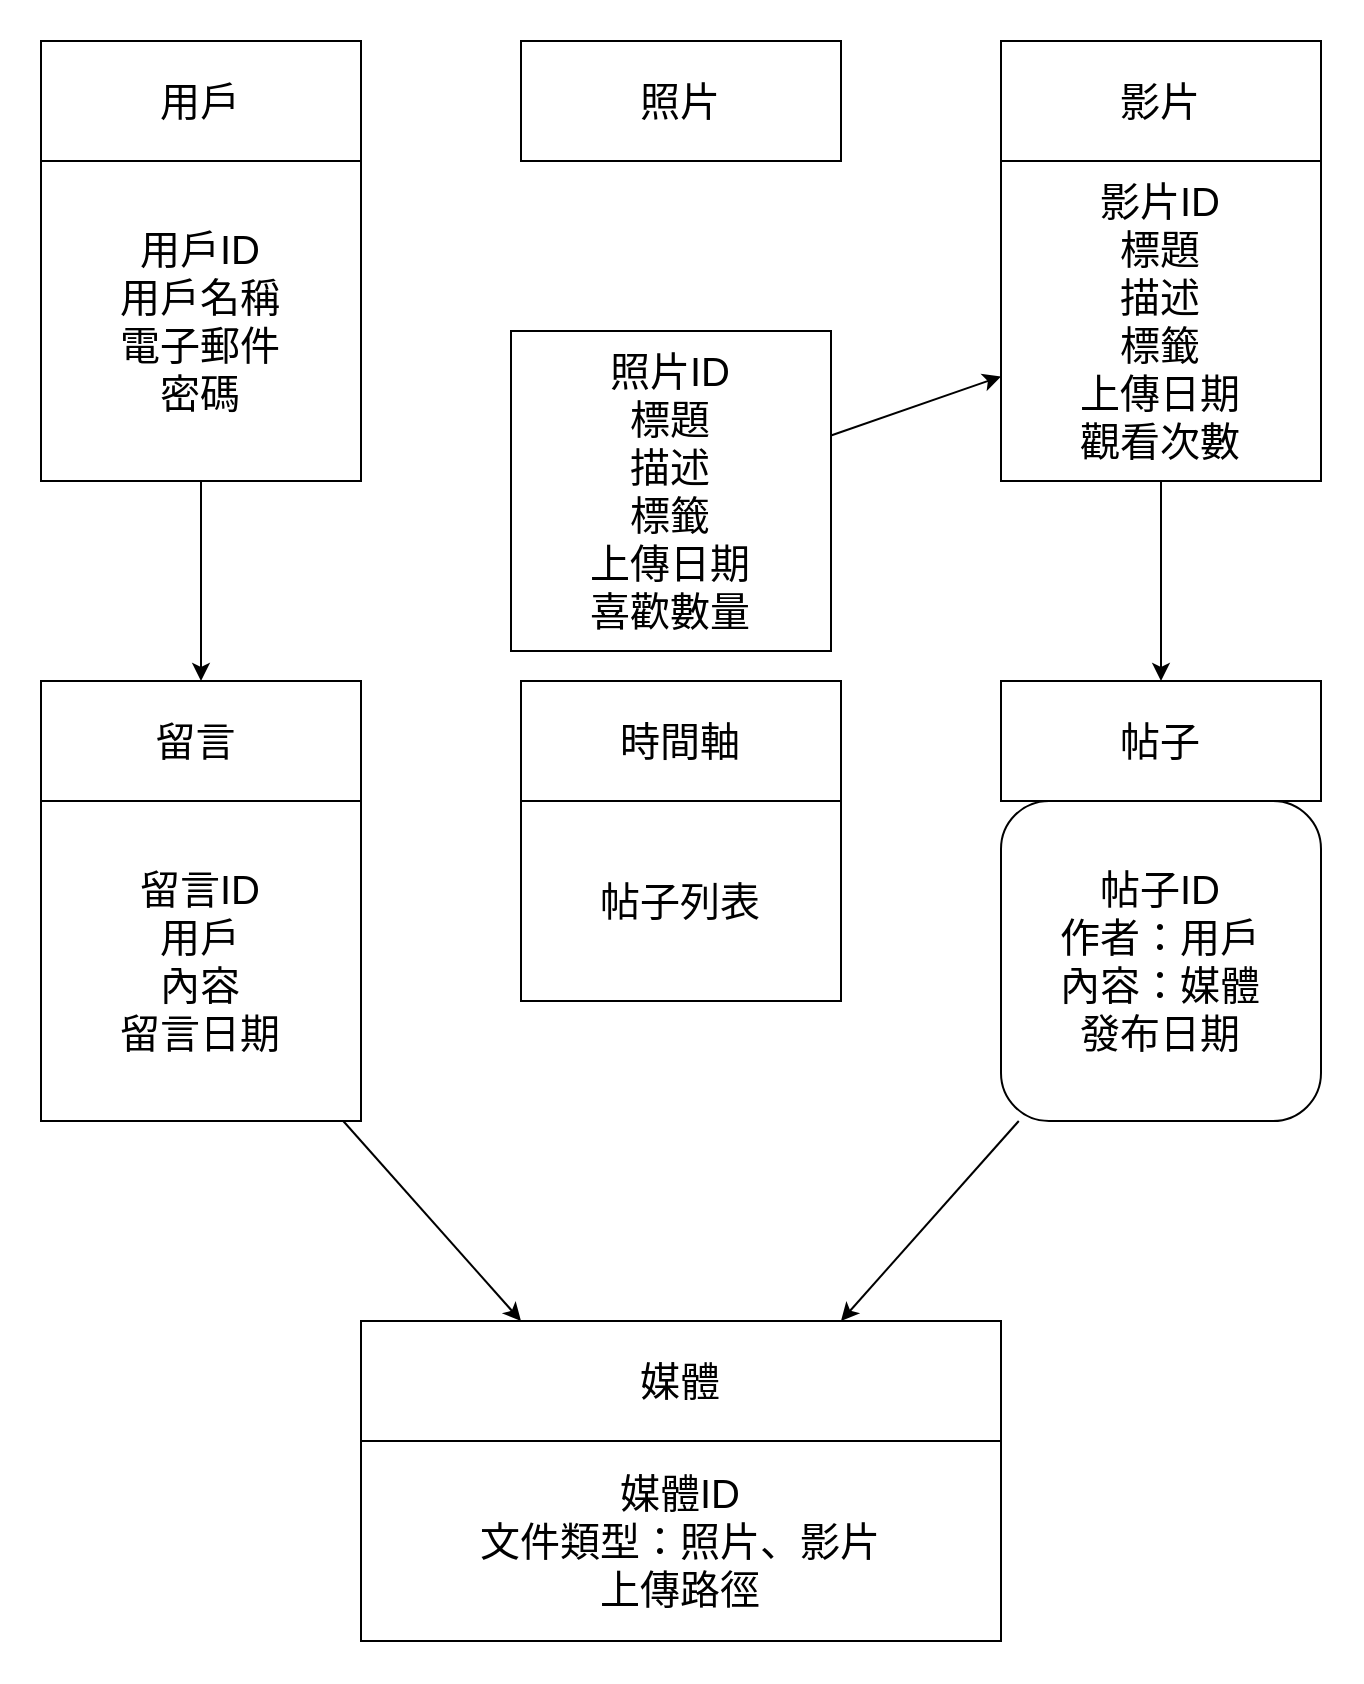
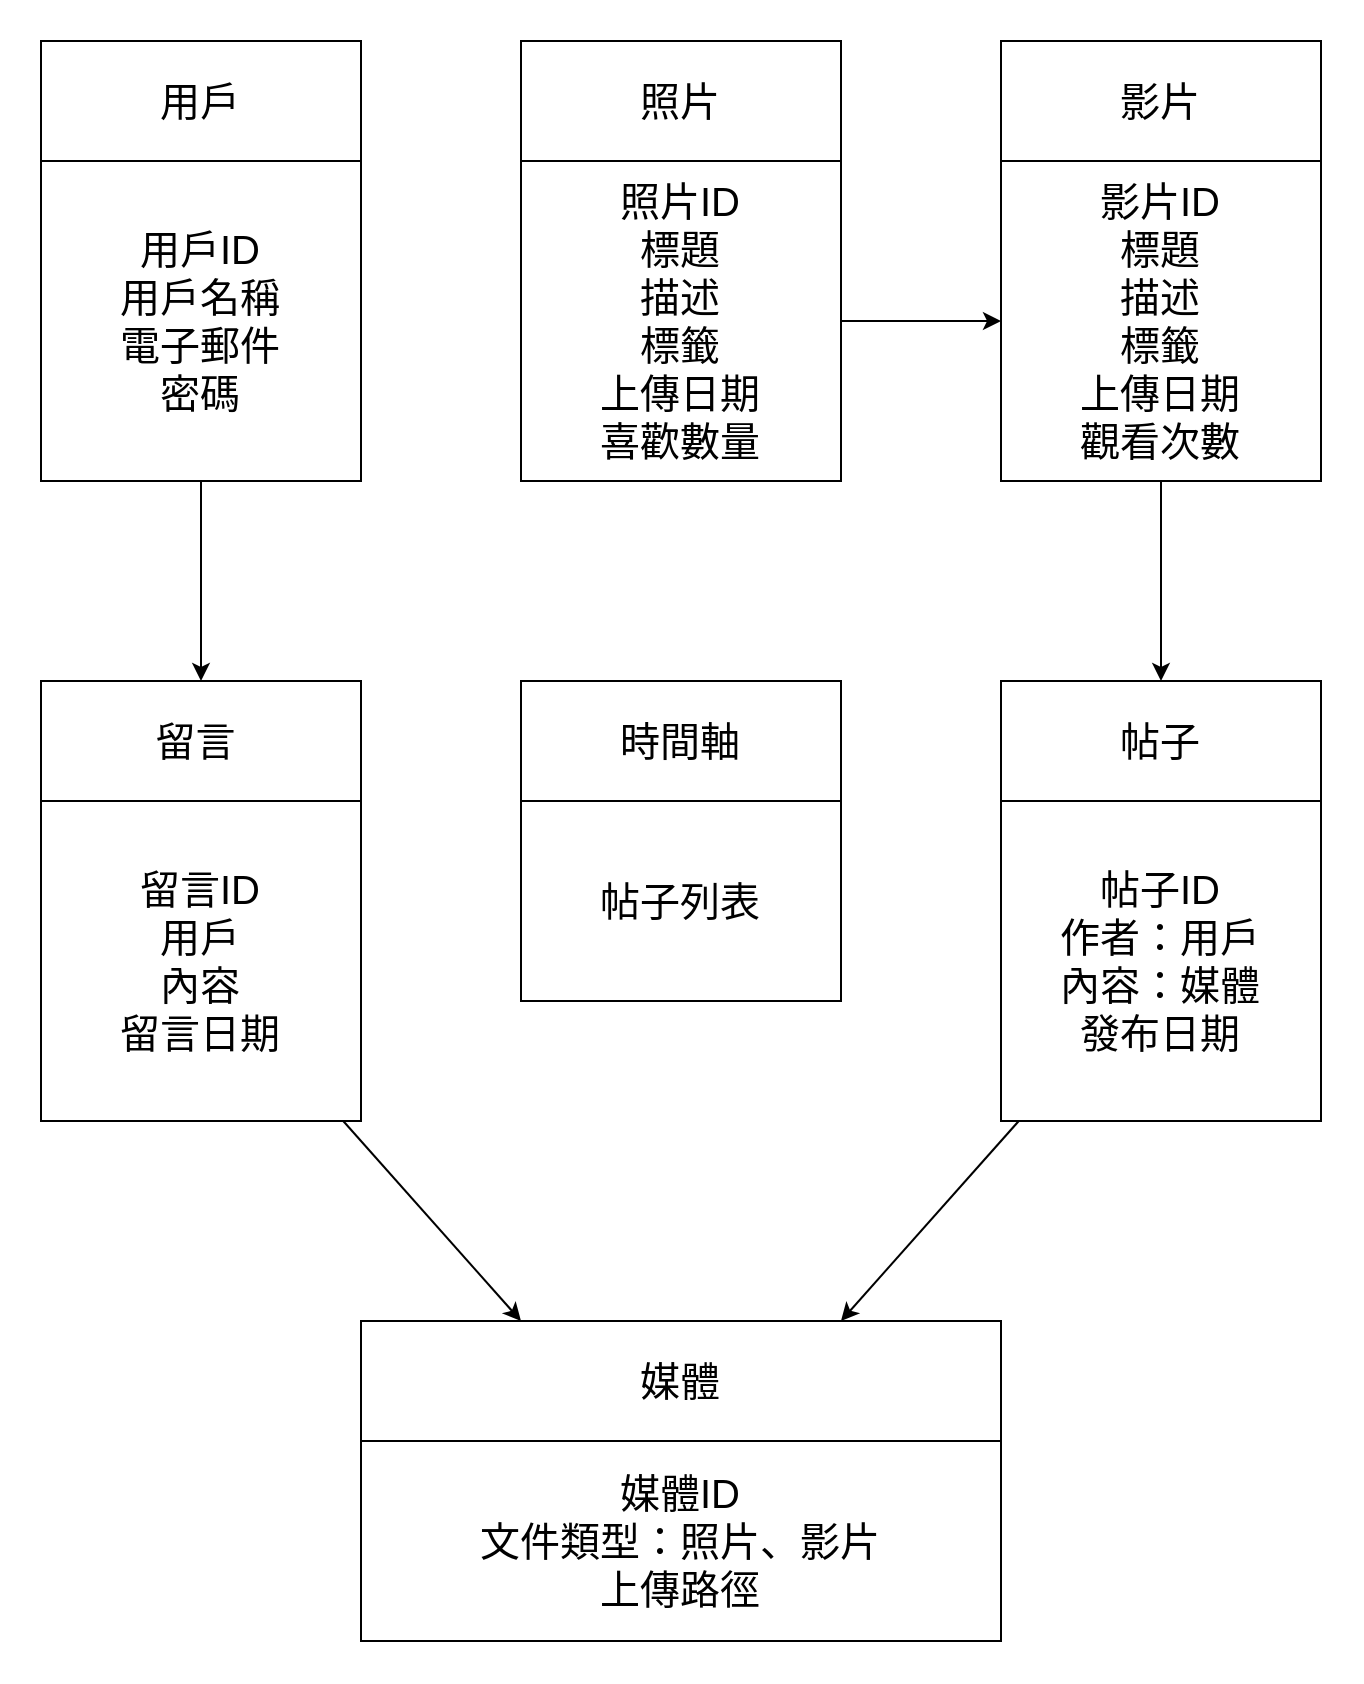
(671, 491) -> (681, 321)
(1161, 961) -> (1161, 961)
